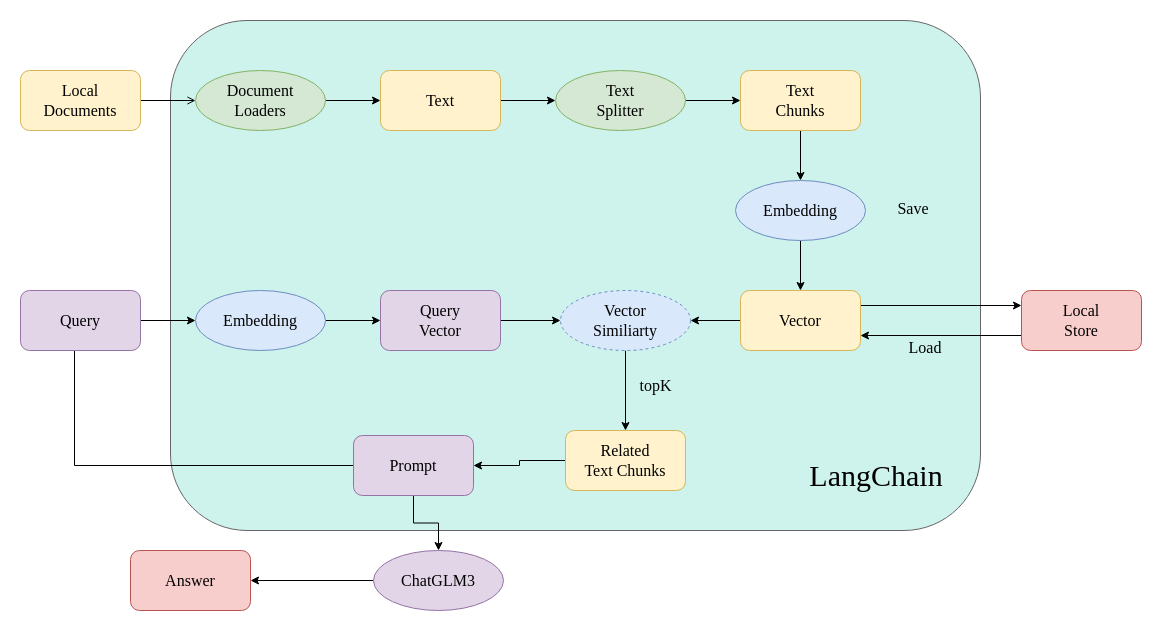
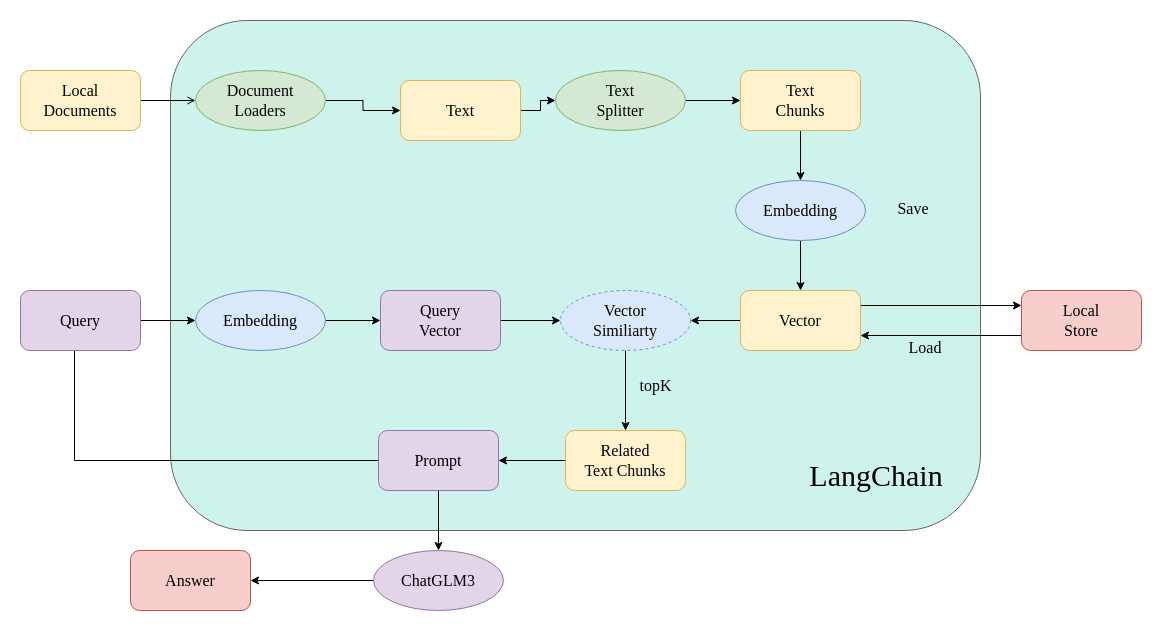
(441, 101) -> (461, 111)
(414, 466) -> (439, 461)
